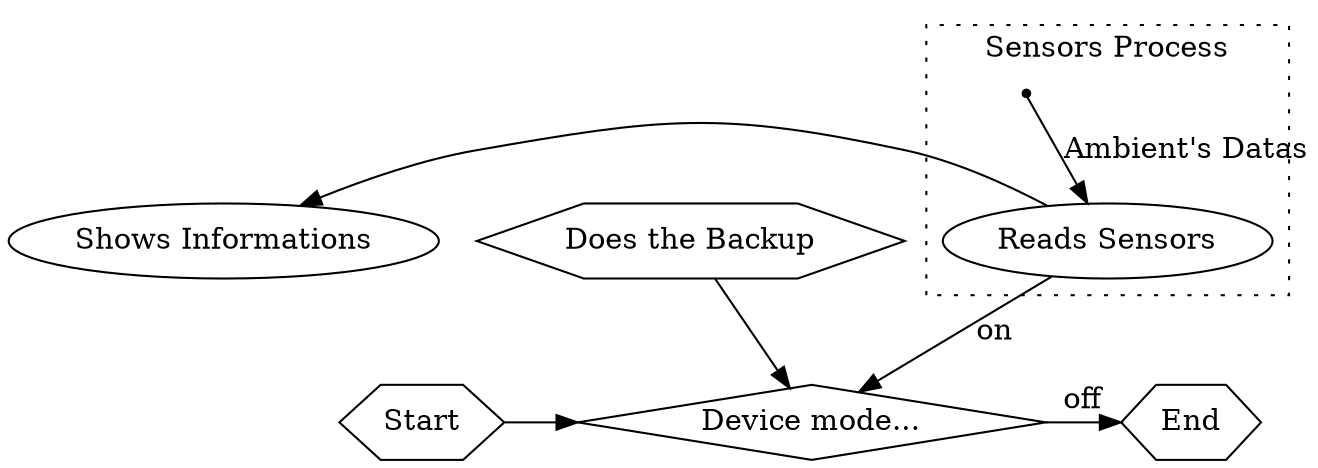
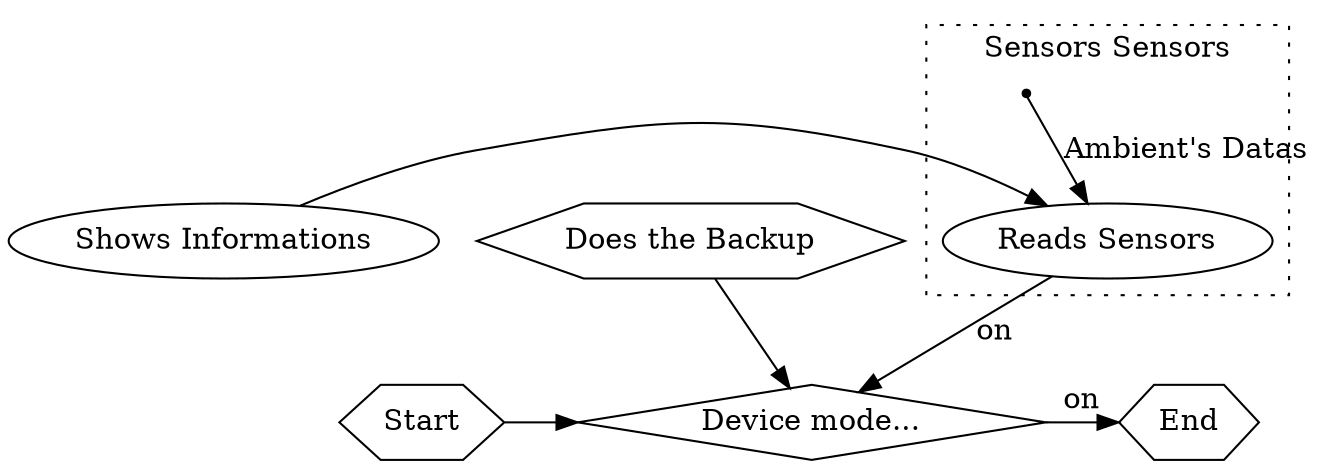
(1108, 49) -> (1108, 49)
(686, 123) -> (664, 124)
(1083, 400) -> (1082, 400)
